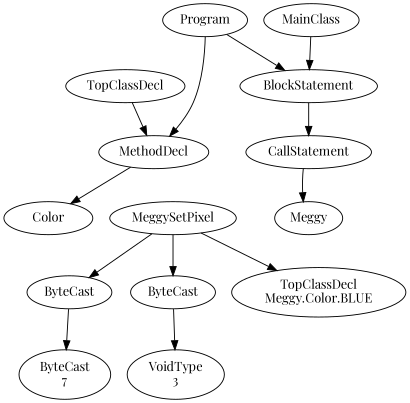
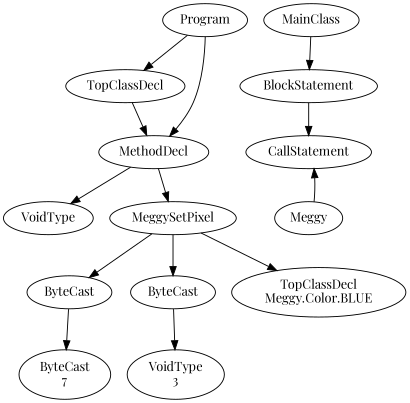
(252, 50) -> (169, 50)
none -> (162, 181)
(303, 181) -> (315, 190)
(48, 218) -> (48, 218)
